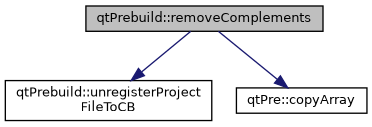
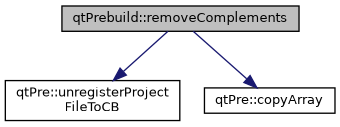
(109, 101) -> (93, 101)
